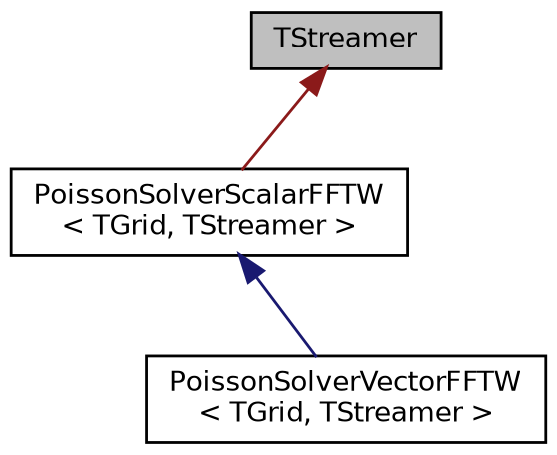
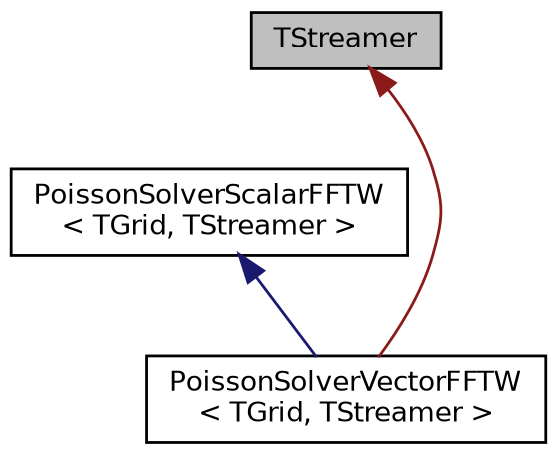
(275, 130) -> (440, 224)
